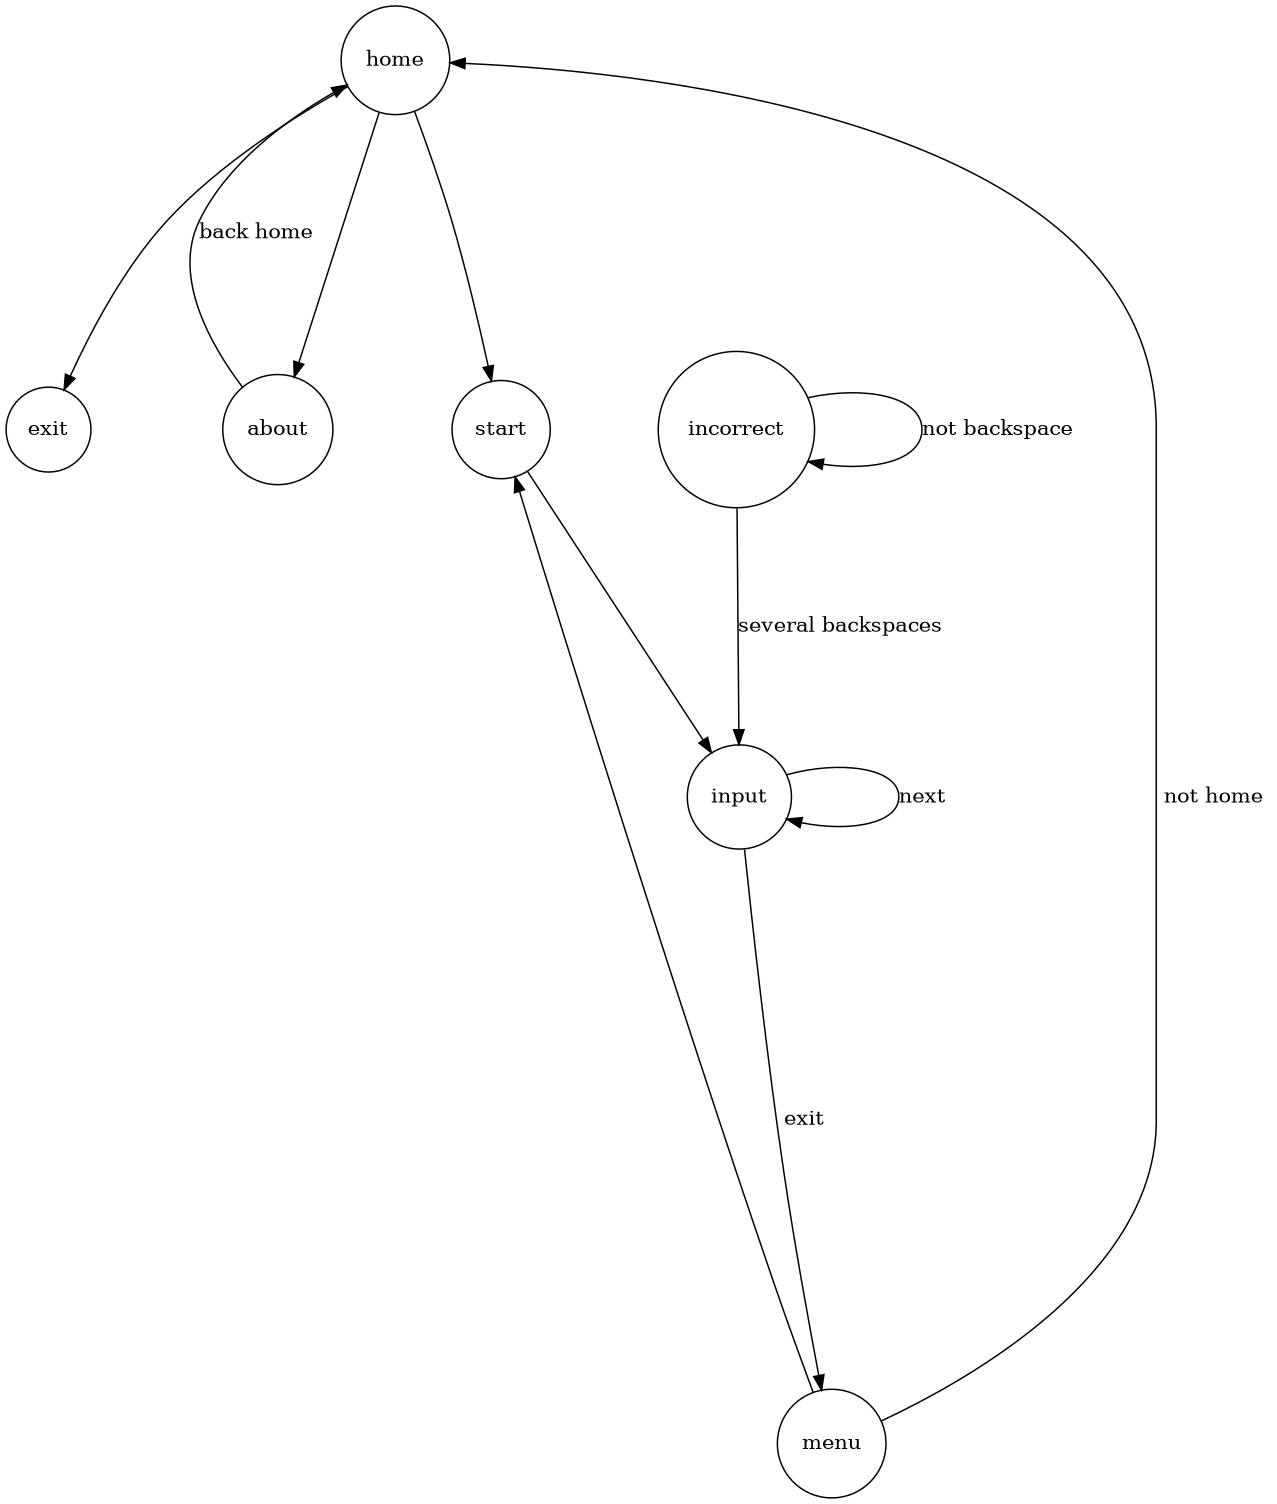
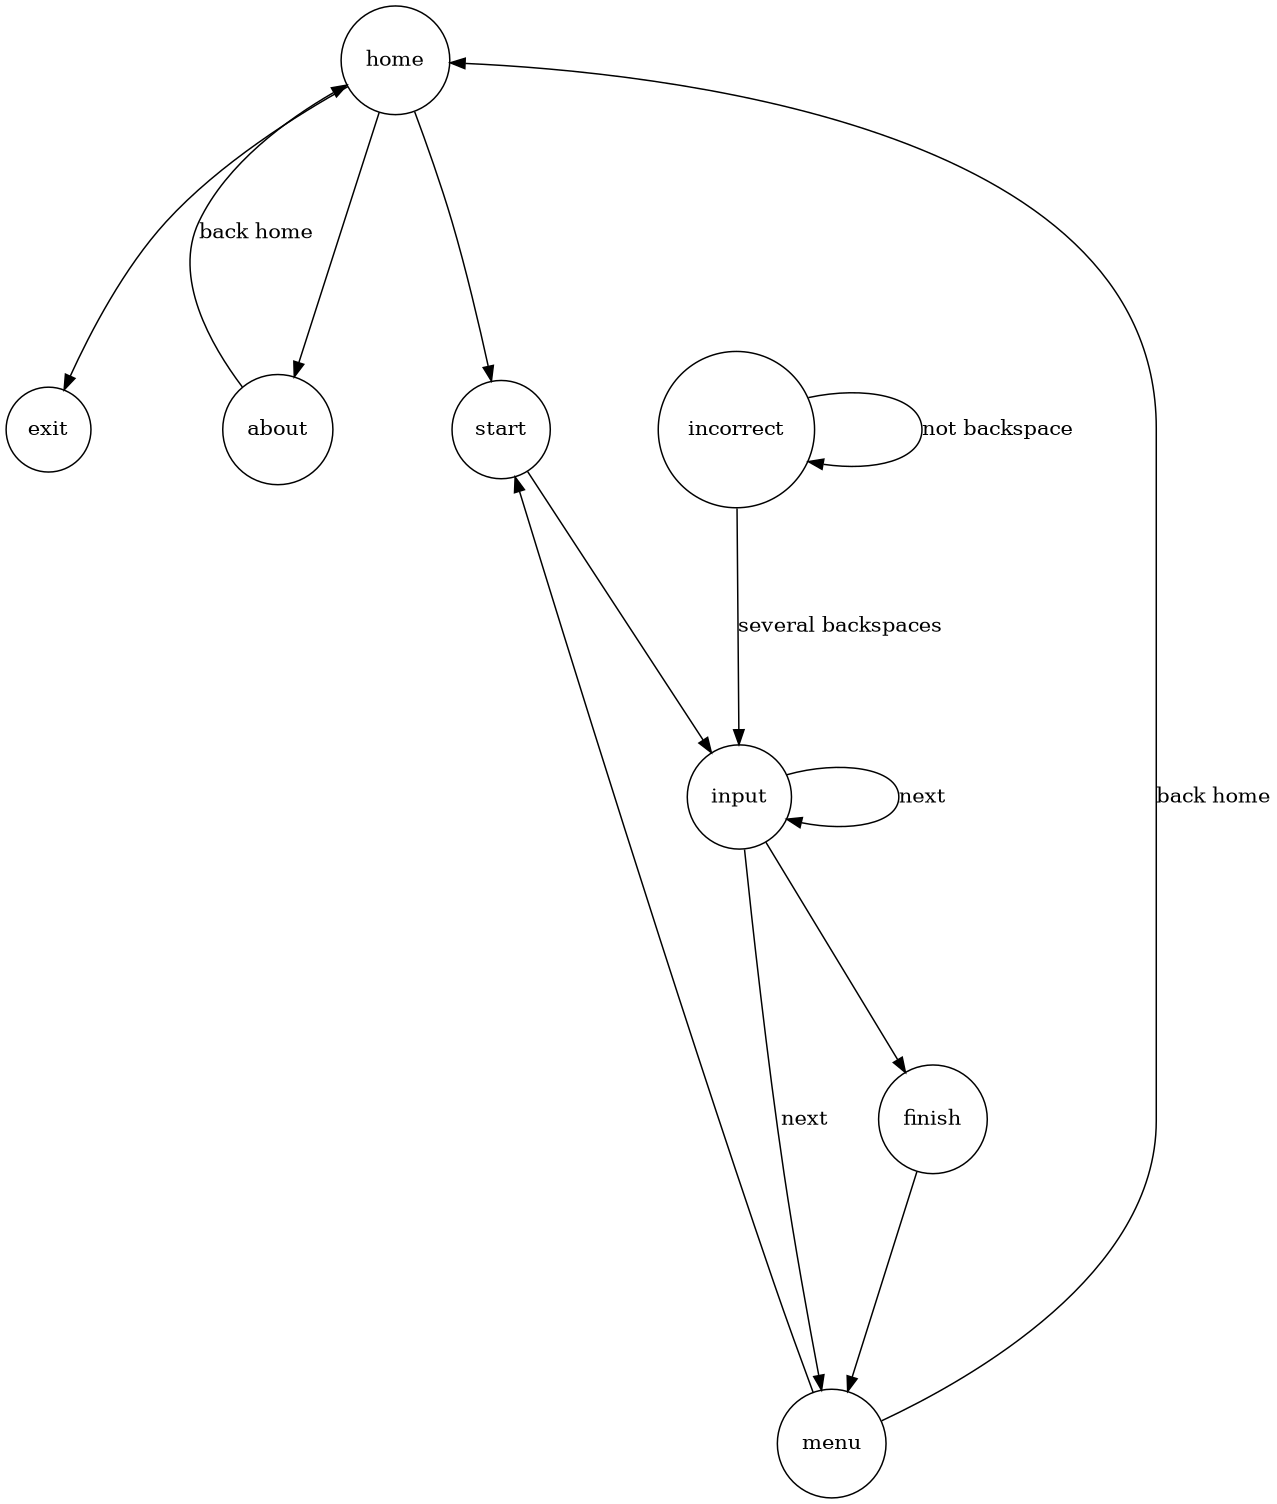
(1214, 797) -> (1214, 797)
(805, 1119) -> (805, 1119)
none -> (933, 1119)
